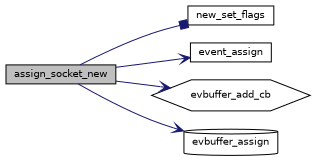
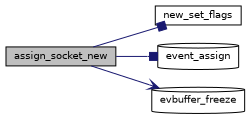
(231, 52) -> (198, 56)
(148, 63) -> (132, 56)
(231, 95) -> none
(231, 142) -> (198, 100)
